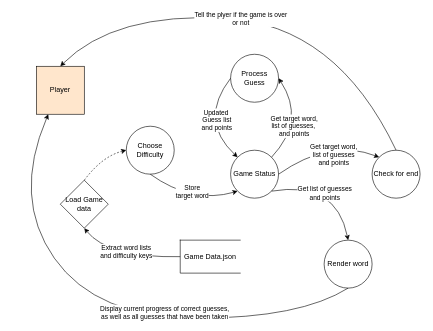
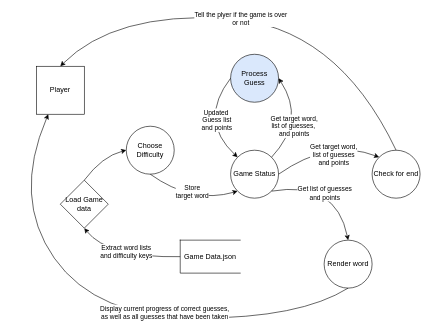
(255, 78) -> (255, 78)
(60, 90) -> (60, 90)
(100, 163) -> (100, 163)
